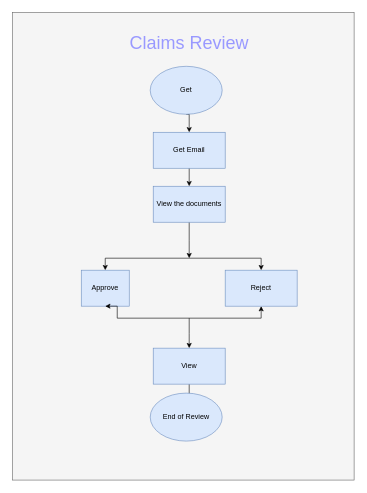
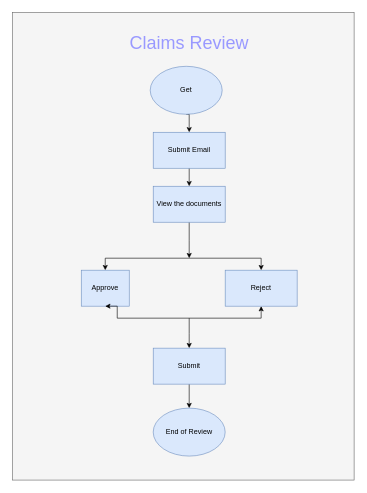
(189, 150) -> (189, 150)
(189, 366) -> (189, 366)
(186, 417) -> (189, 432)
